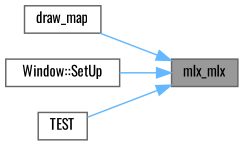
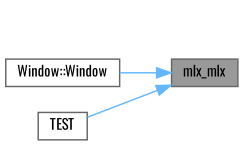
(63, 19) -> none
(63, 73) -> (63, 73)
